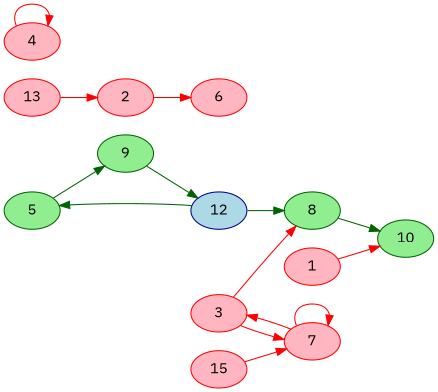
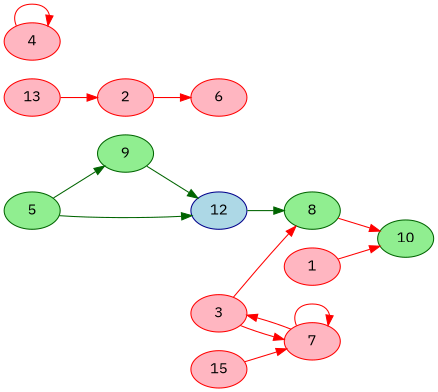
(131, 204) -> (120, 218)
(354, 223) -> (354, 223)
